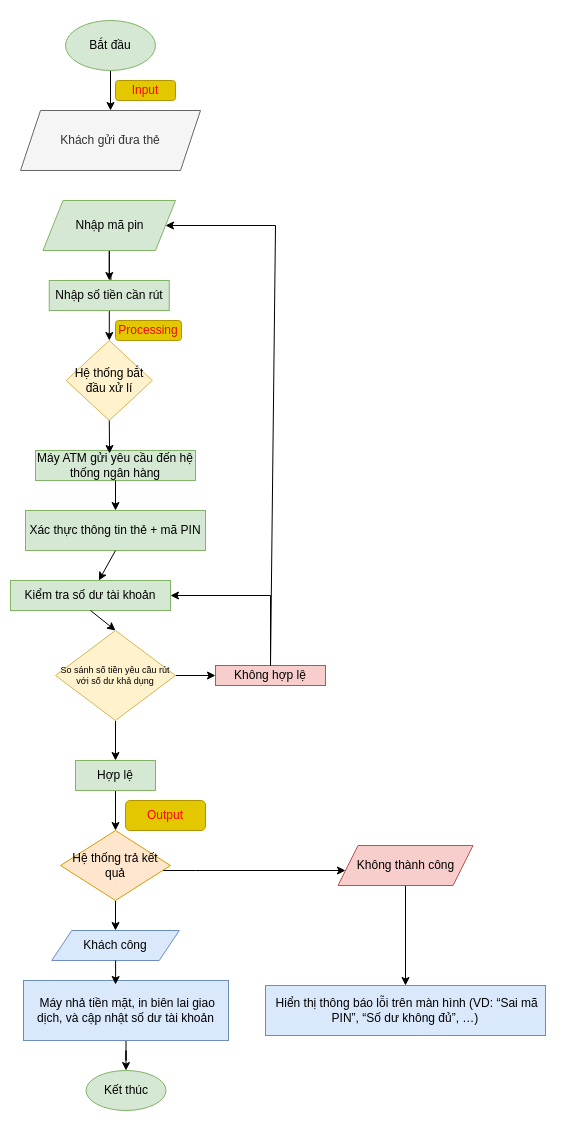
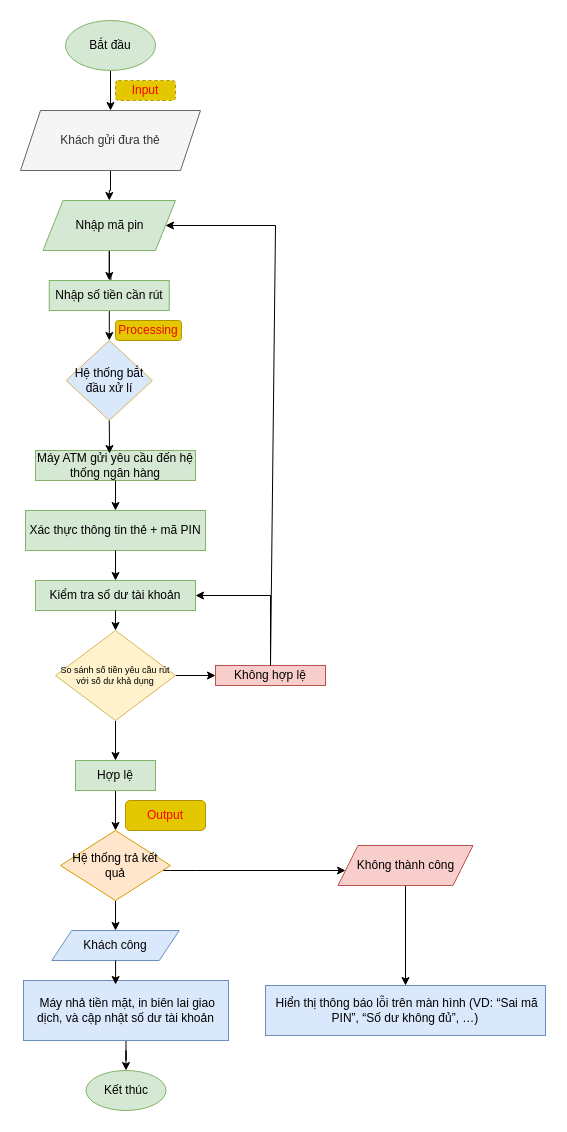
(146, 91) -> (146, 91)
none -> (111, 183)
(109, 381) -> (109, 381)
(91, 596) -> (116, 596)
